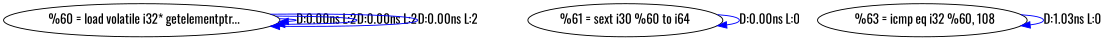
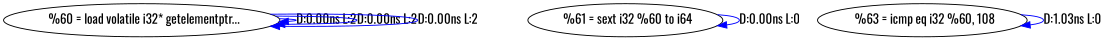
(625, 20) -> (625, 20)
